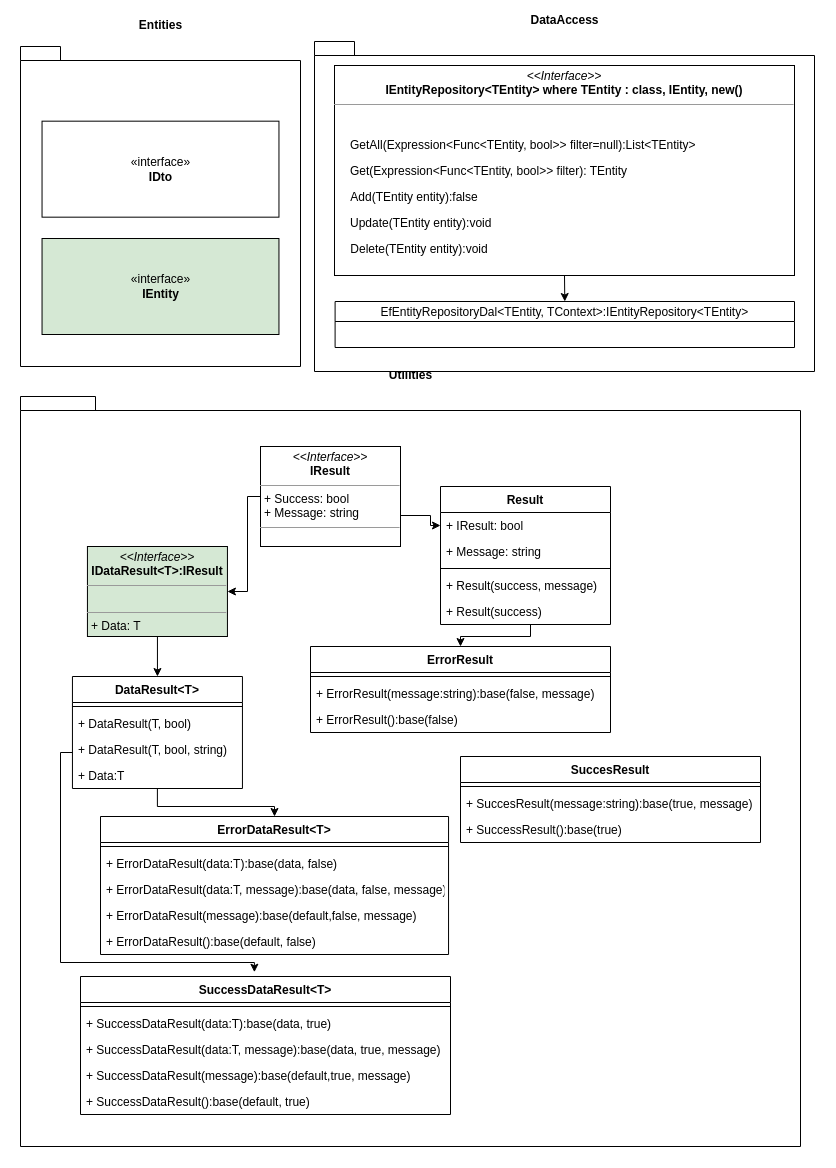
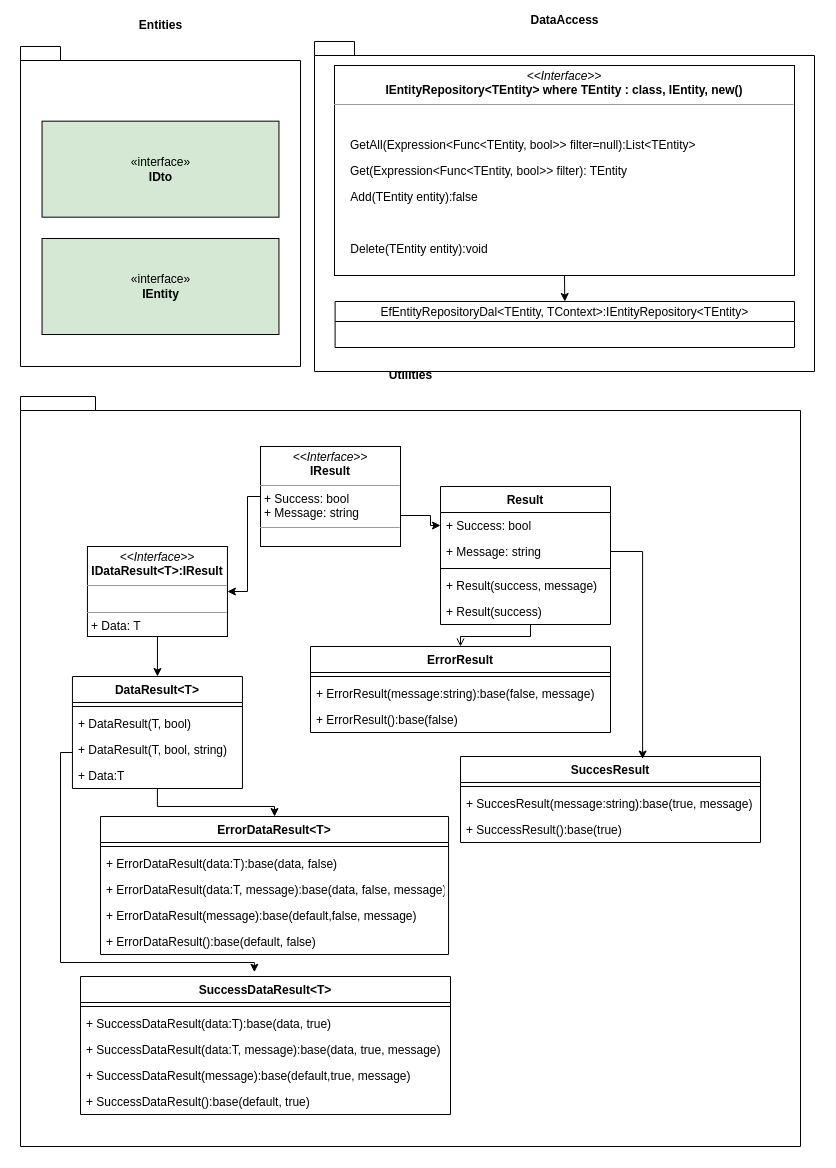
(160, 169) -> (160, 169)
(565, 223) -> none
(489, 526) -> (490, 526)
(157, 592) -> (157, 592)
(462, 637) -> (461, 638)
none -> (643, 637)
